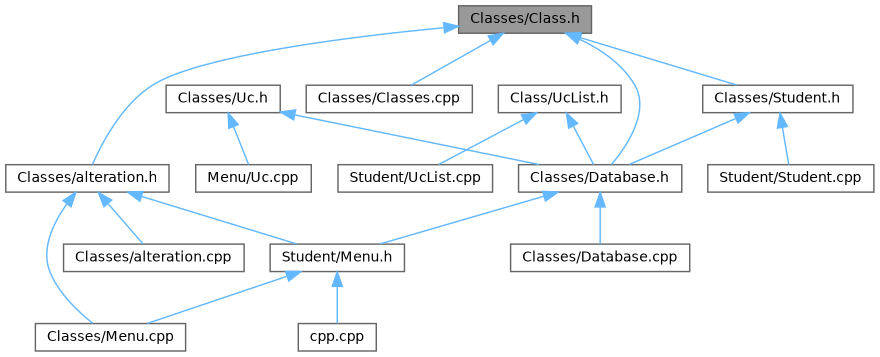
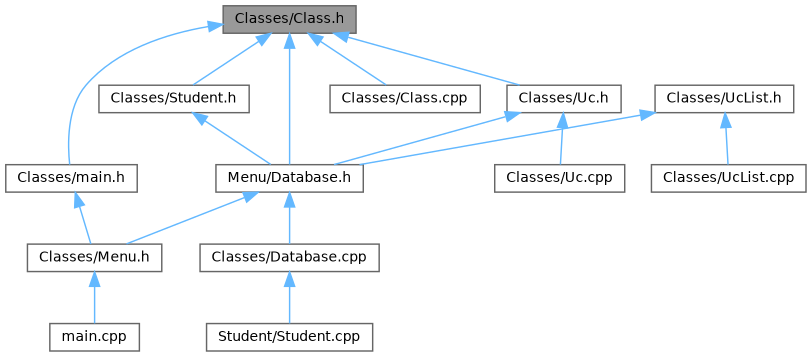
none -> (434, 61)
(389, 99) -> (405, 99)
(560, 99) -> (724, 99)
(786, 146) -> (290, 305)
(87, 178) -> (72, 178)
(254, 178) -> (560, 178)
(415, 178) -> (729, 178)
(600, 178) -> (290, 178)
(154, 258) -> none
(337, 258) -> (95, 258)
(110, 337) -> none
(337, 337) -> (95, 337)
